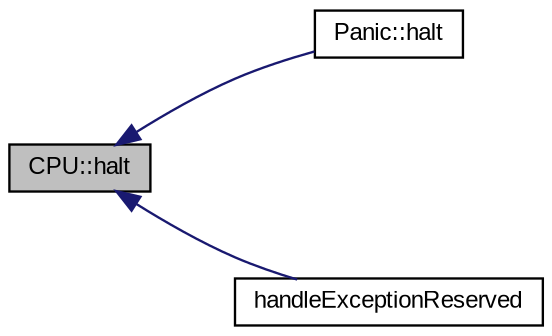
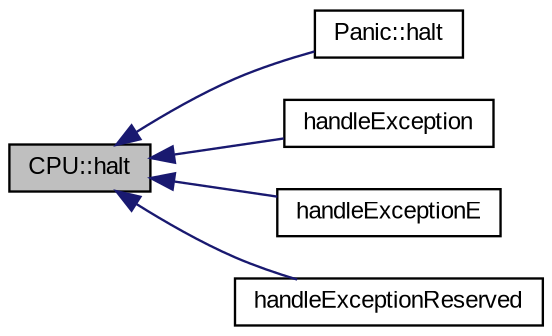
none -> (389, 123)
none -> (389, 213)
